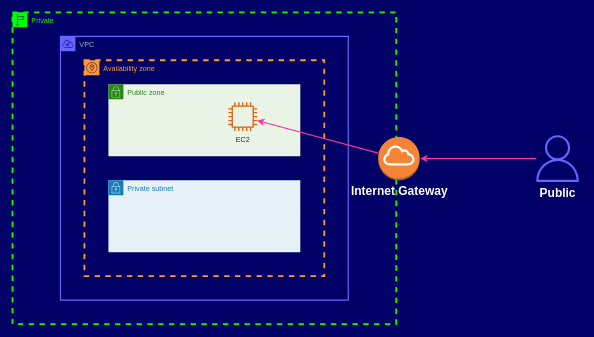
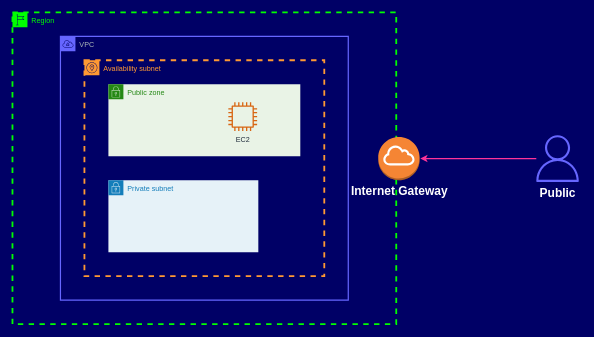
(45, 21) -> (43, 21)
(132, 69) -> (136, 69)
(320, 137) -> none
(204, 216) -> (183, 216)
